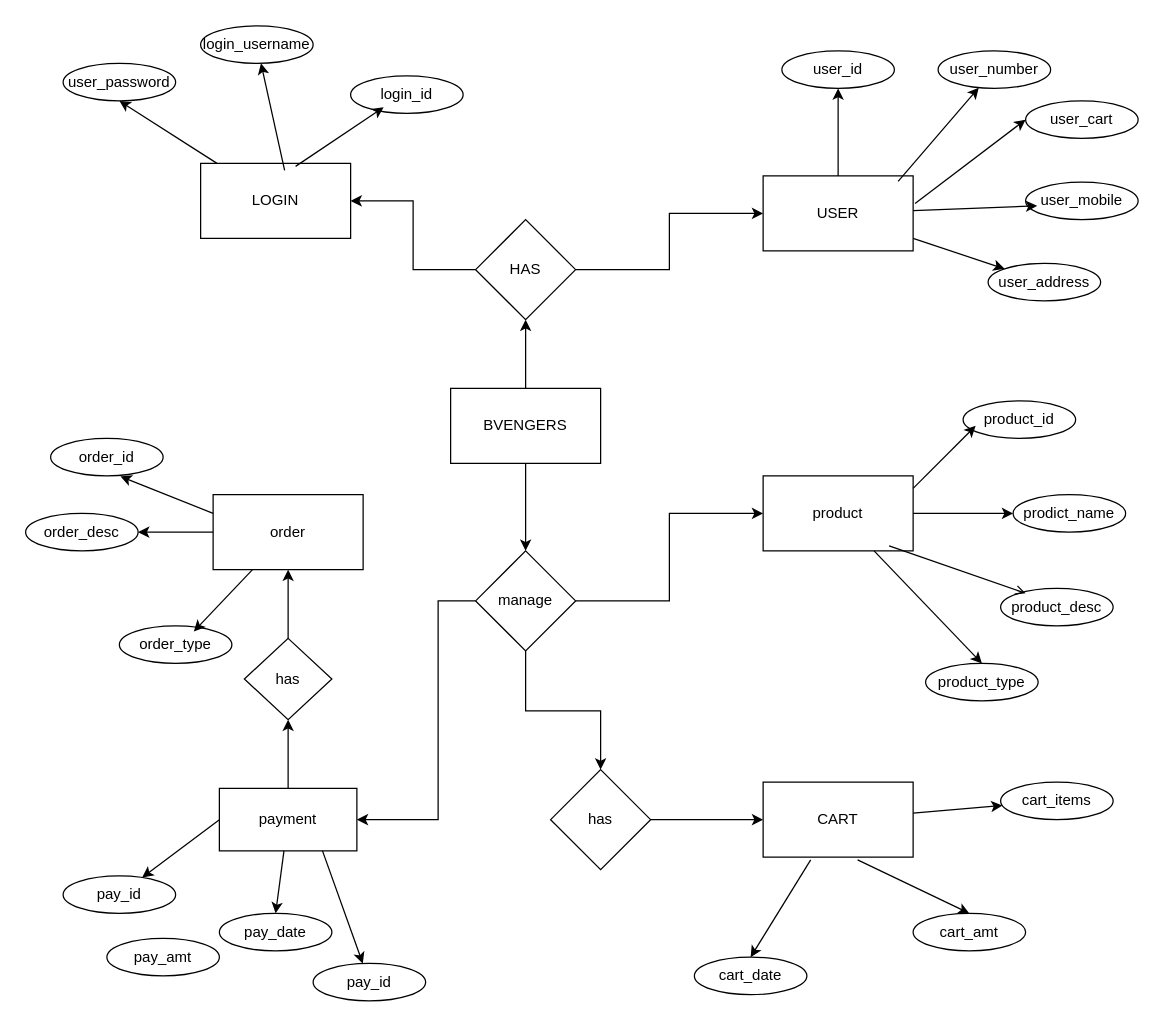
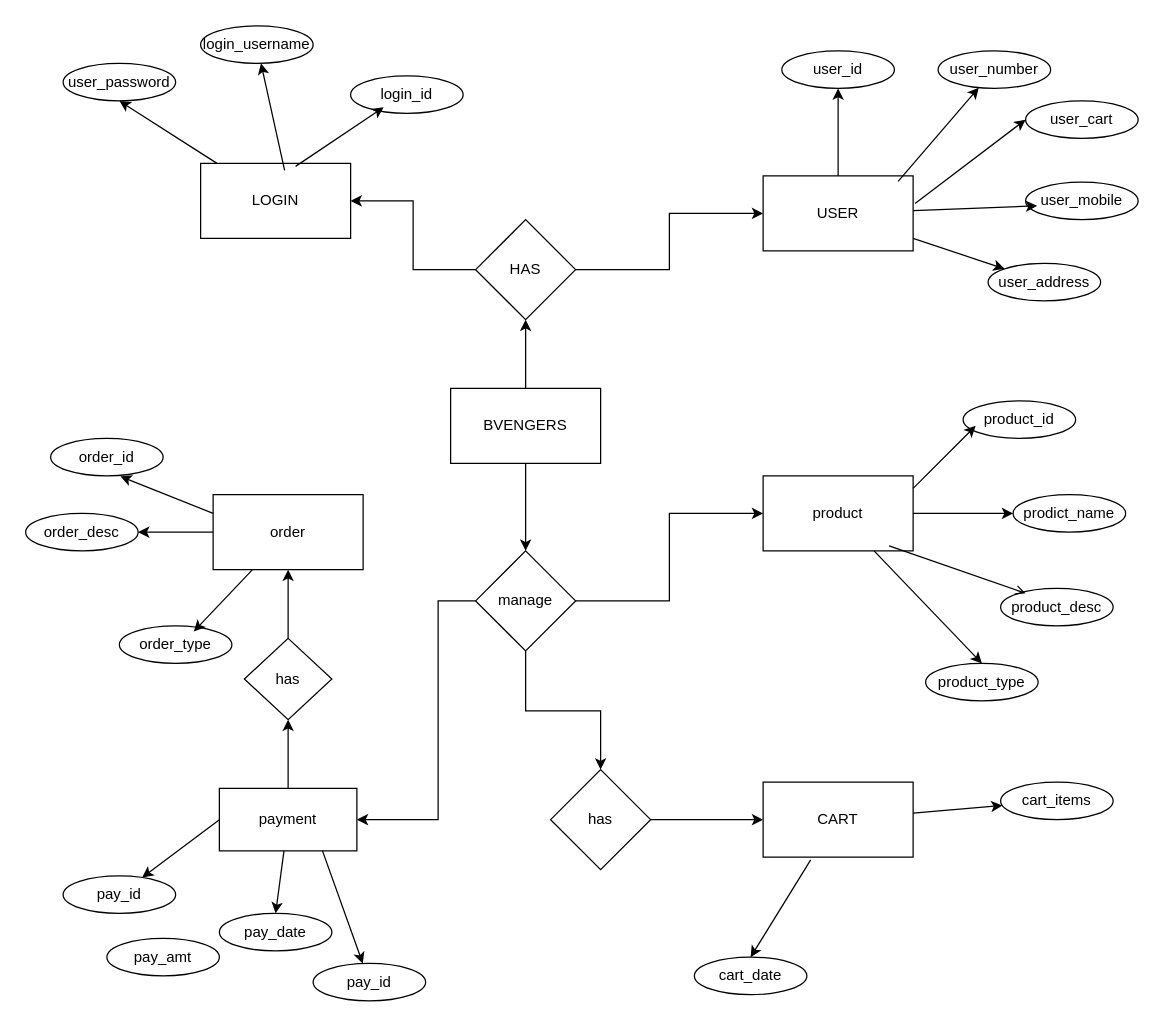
(909, 884) -> none
(969, 932) -> none
